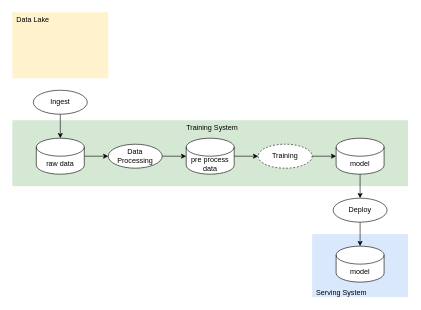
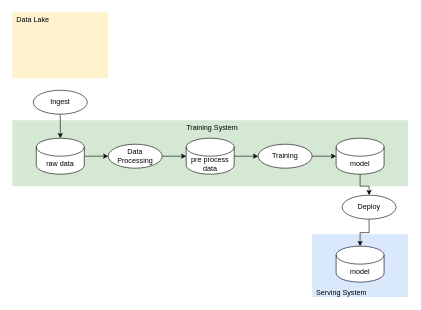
(285, 156) -> (285, 156)
(360, 210) -> (369, 207)
